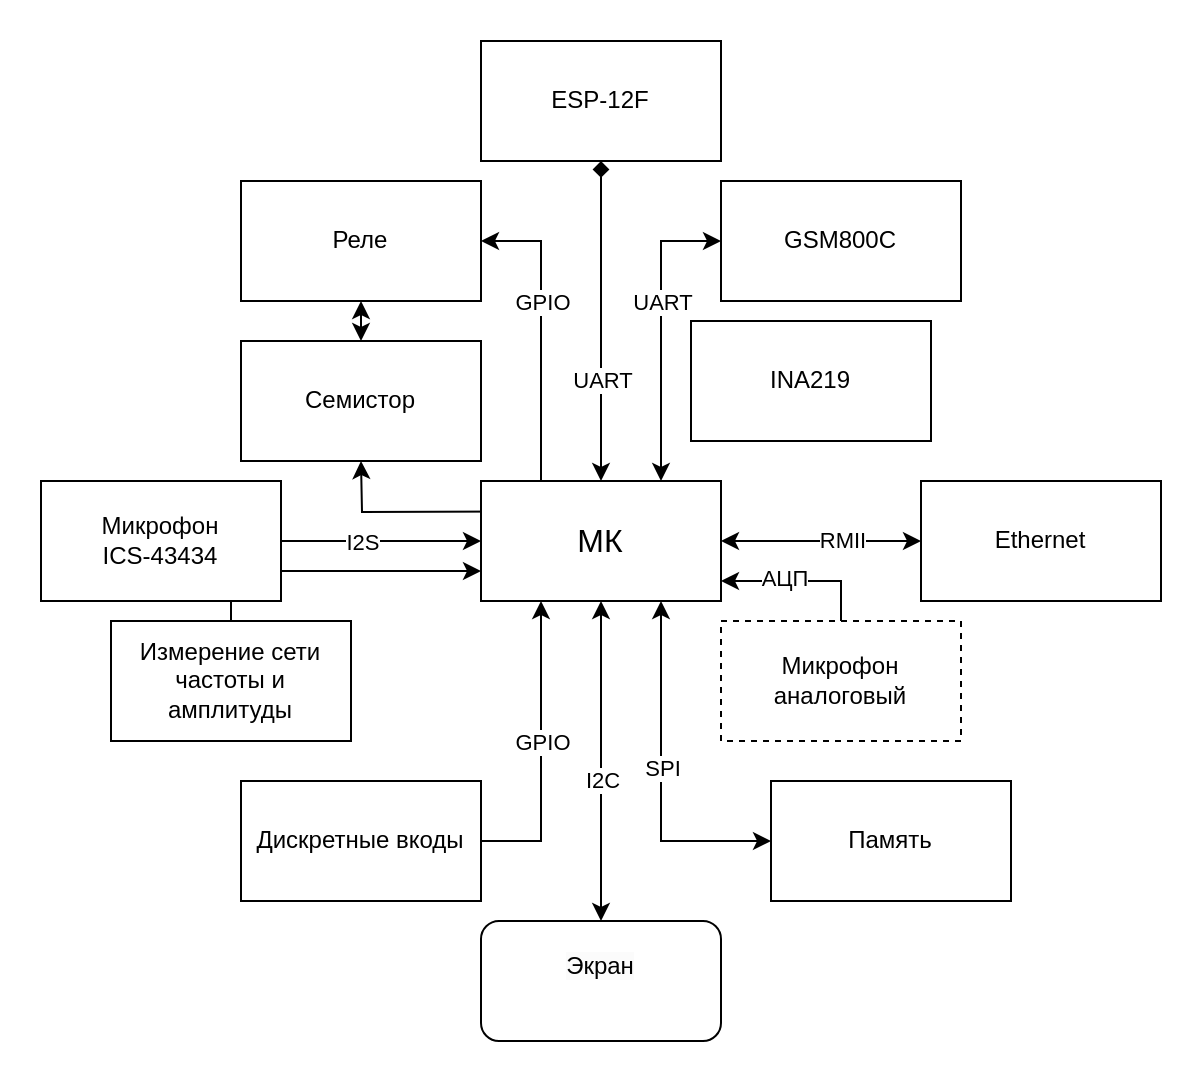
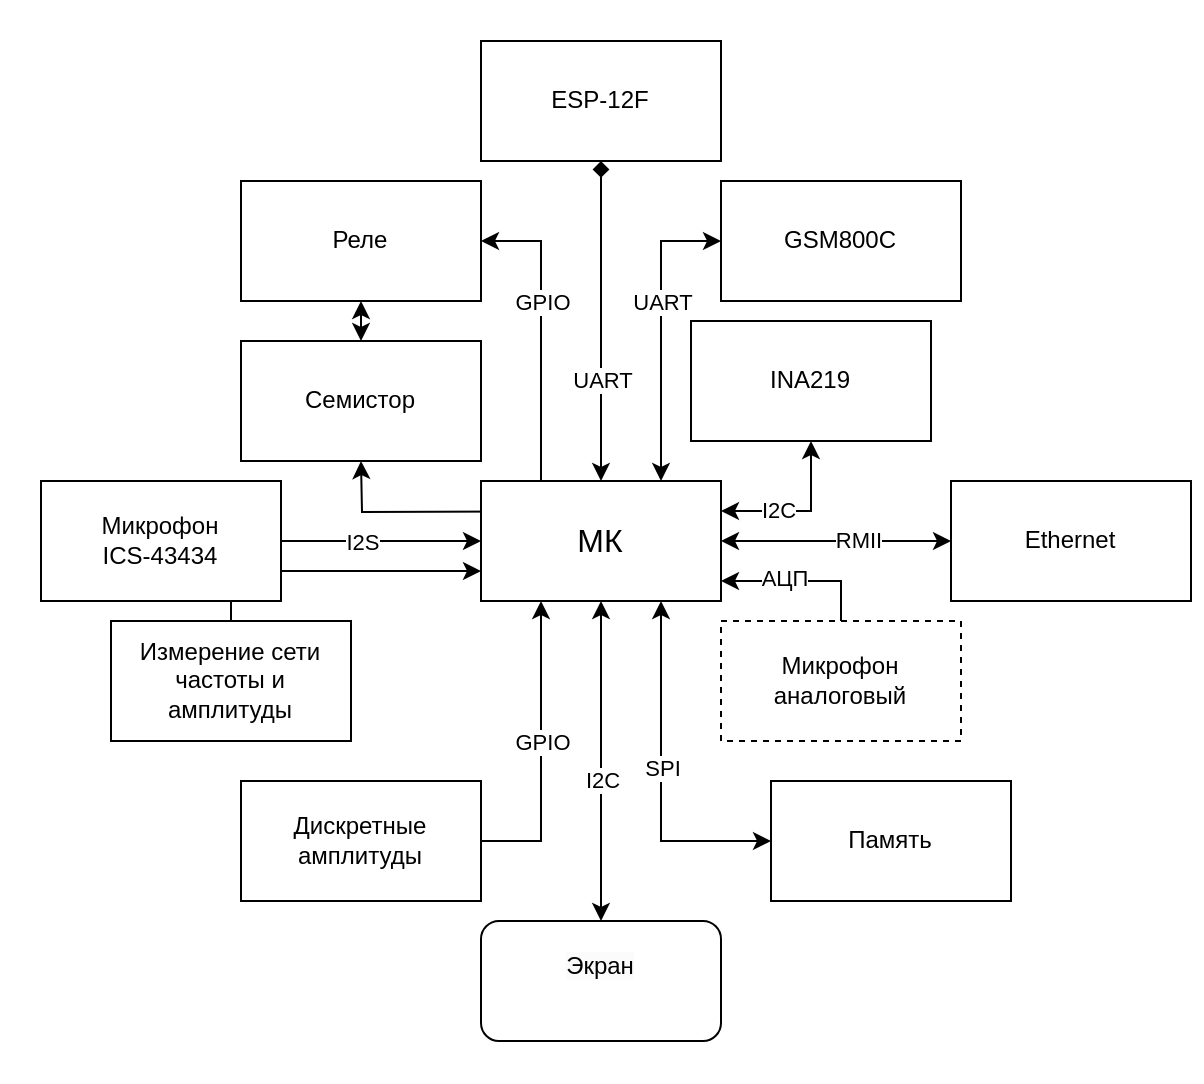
none -> (811, 491)
(1041, 541) -> (1071, 541)
(361, 841) -> (361, 841)
